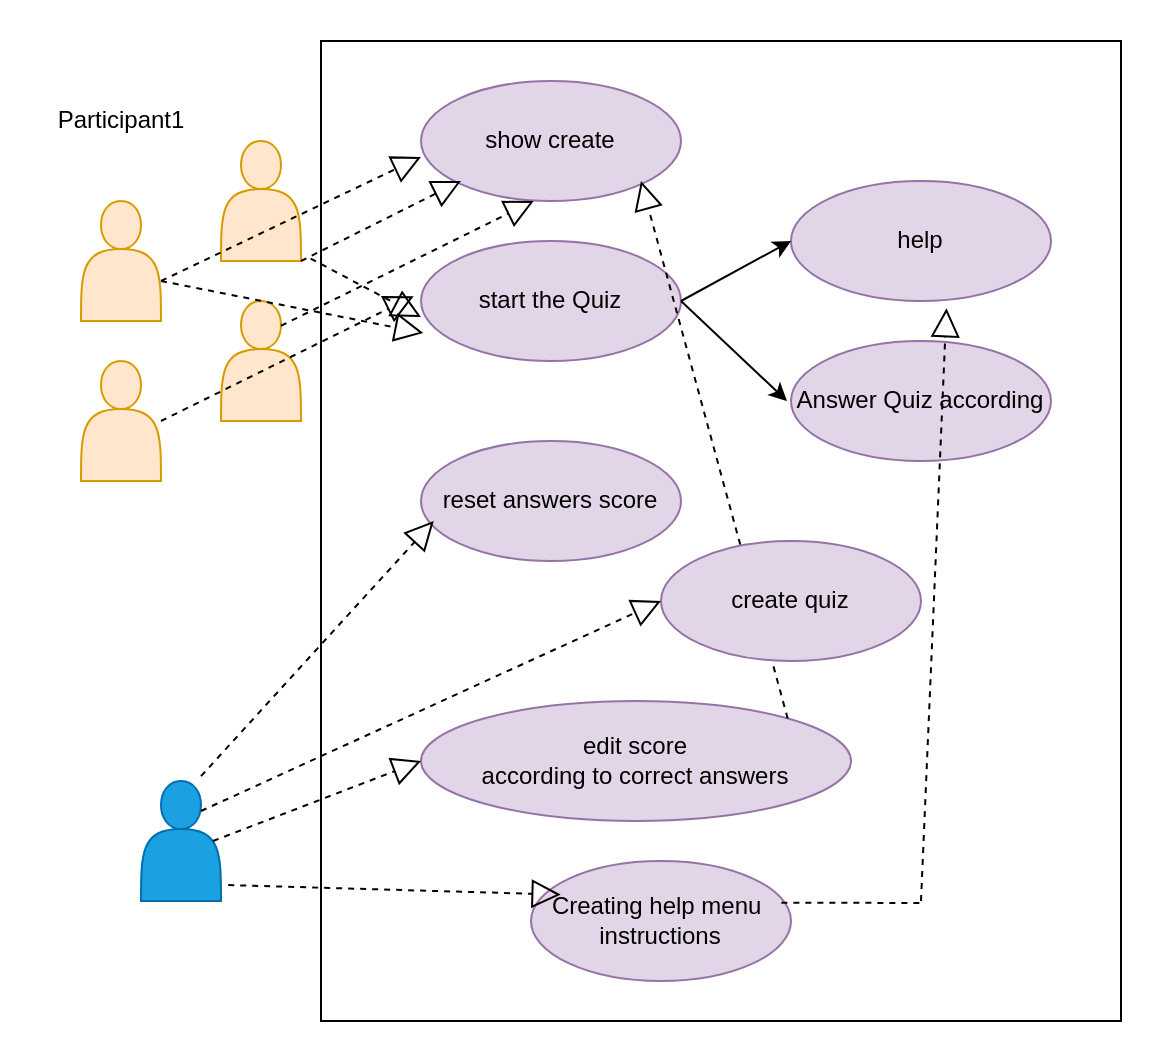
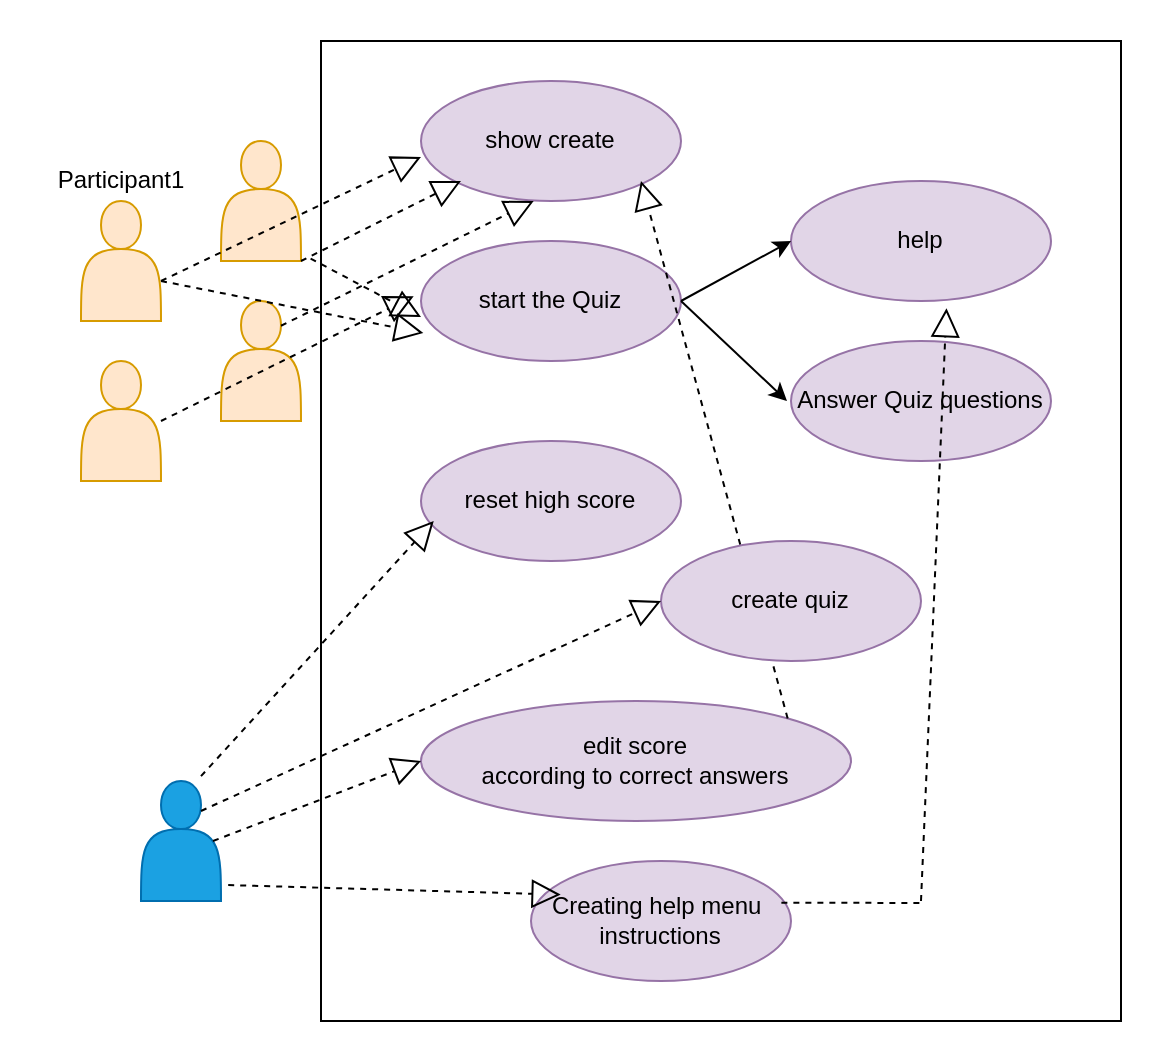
(121, 121) -> (121, 181)
(921, 401) -> (921, 401)
(551, 501) -> (551, 501)
